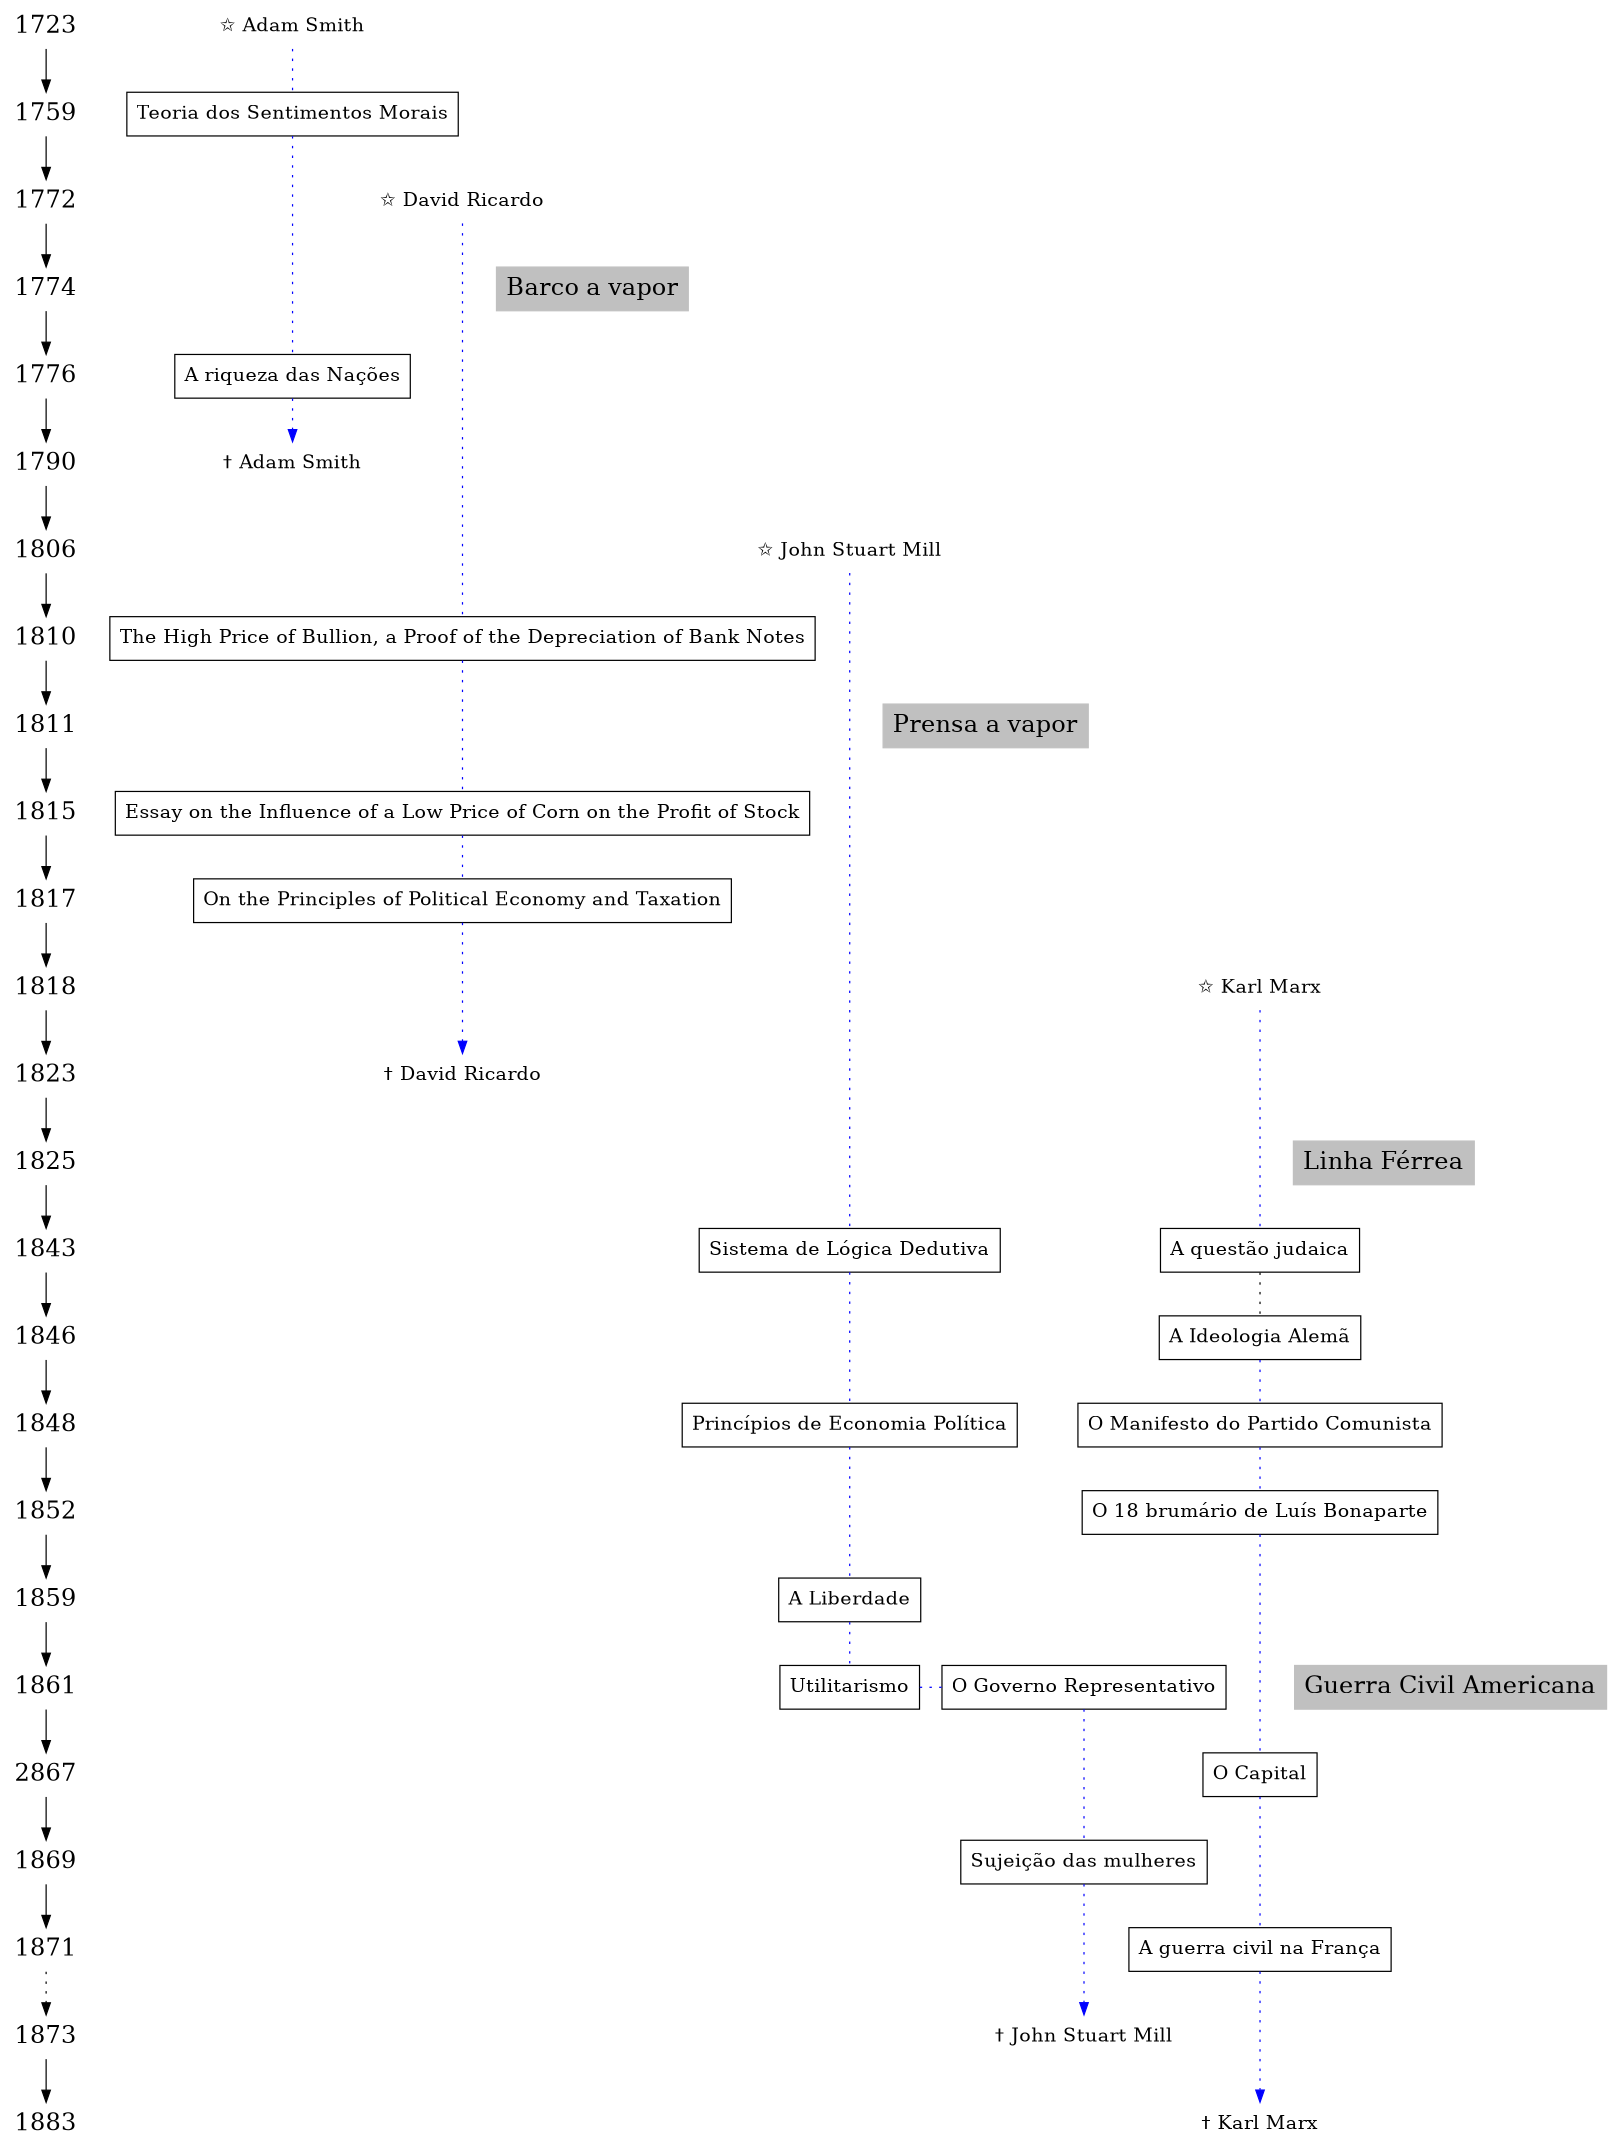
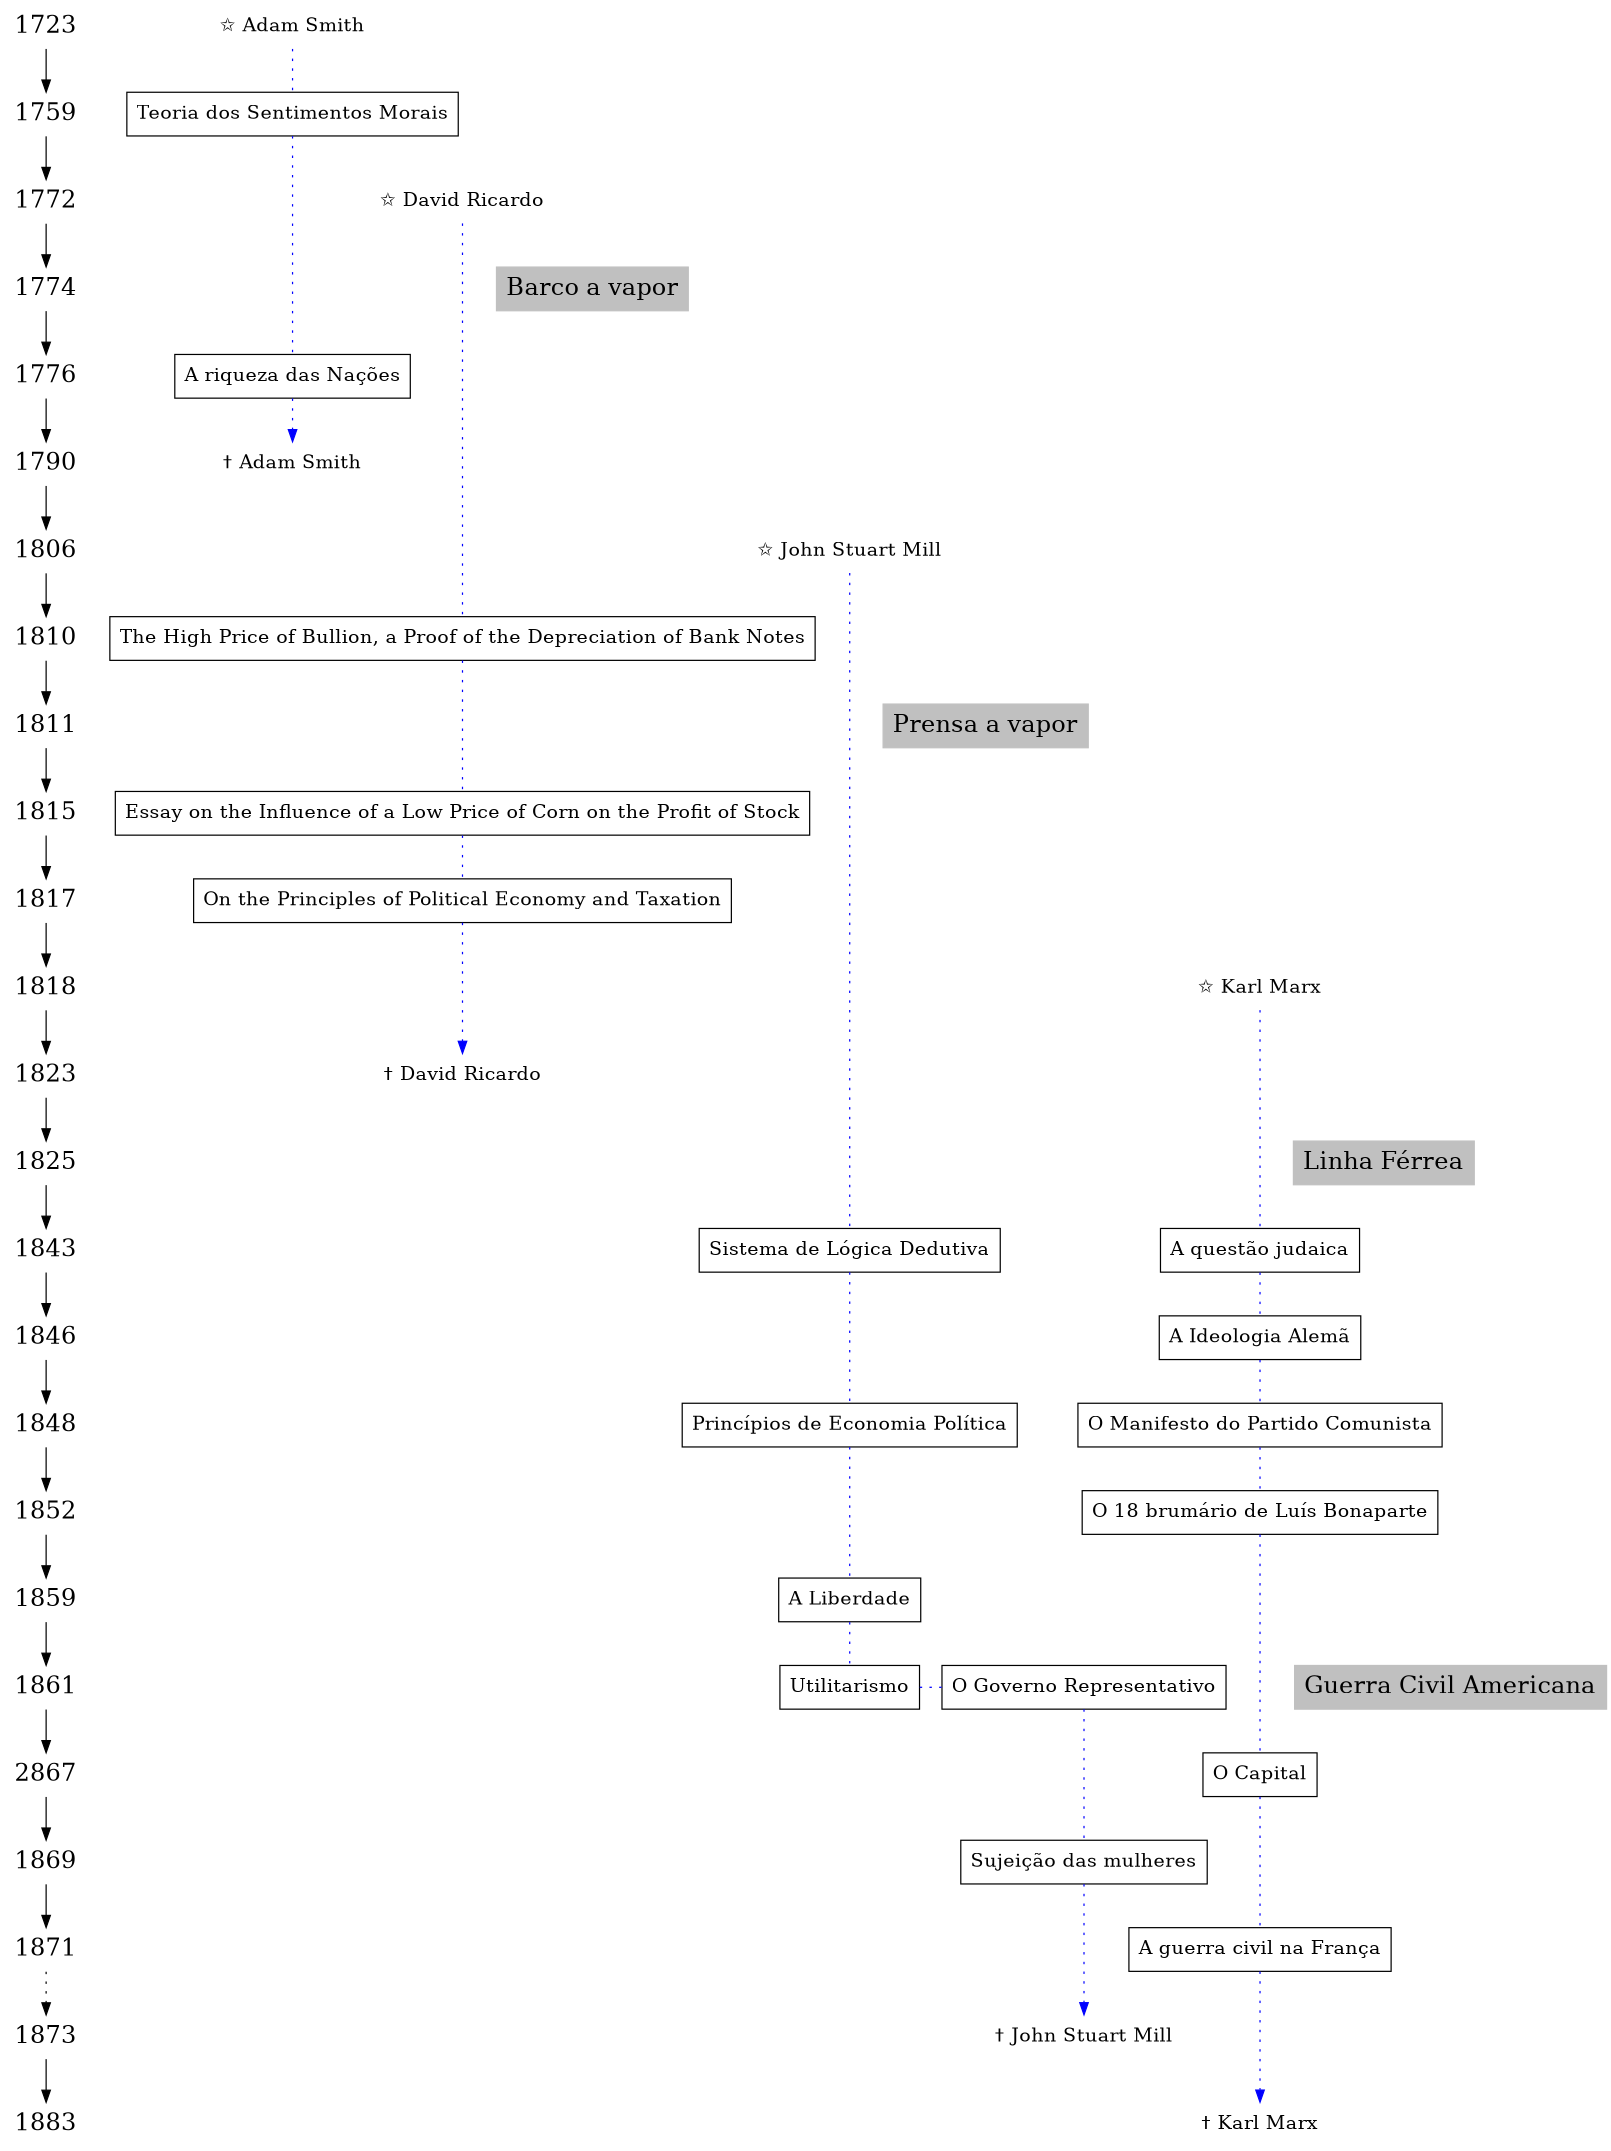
(1260, 1294) -> (1260, 1294)
